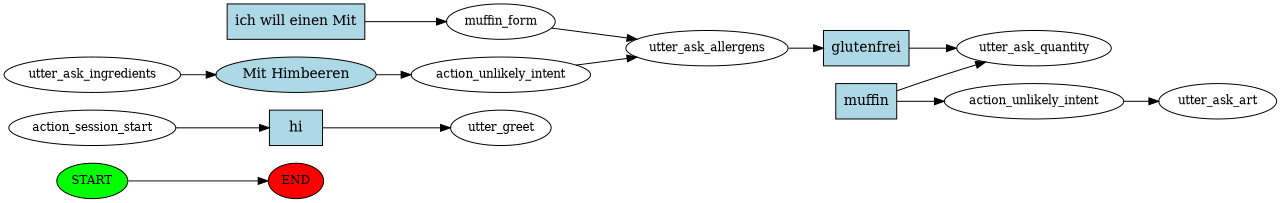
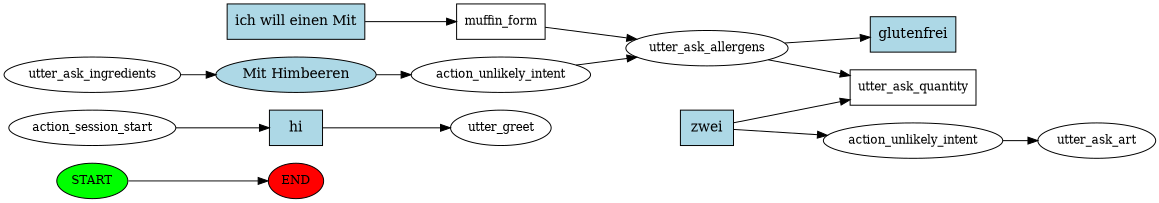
(501, 22) -> (501, 22)
(928, 48) -> (804, 67)
(1034, 48) -> (913, 88)
(866, 101) -> (707, 128)
